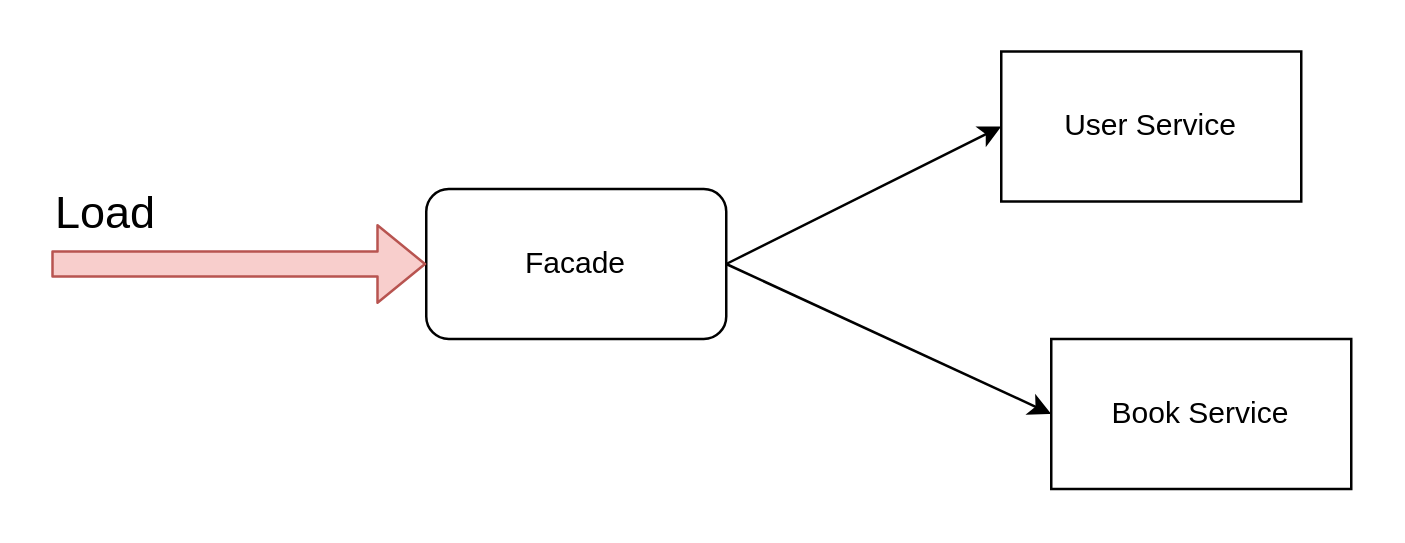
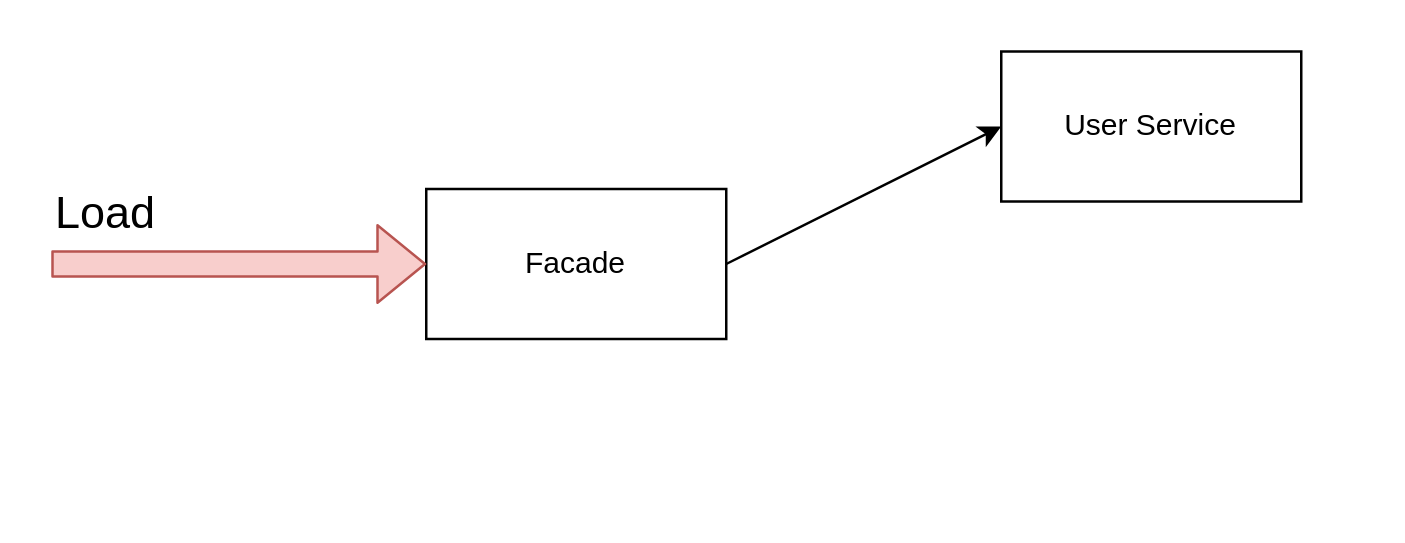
(576, 264) -> (576, 264)
(883, 336) -> none
(1201, 414) -> none
